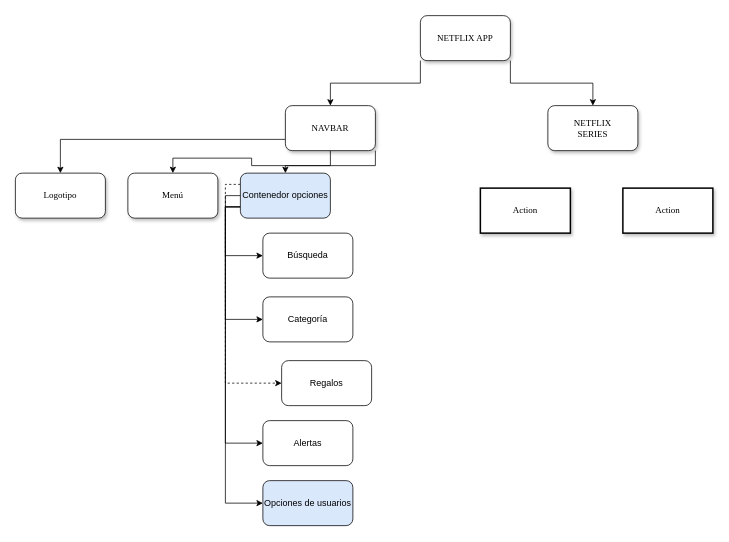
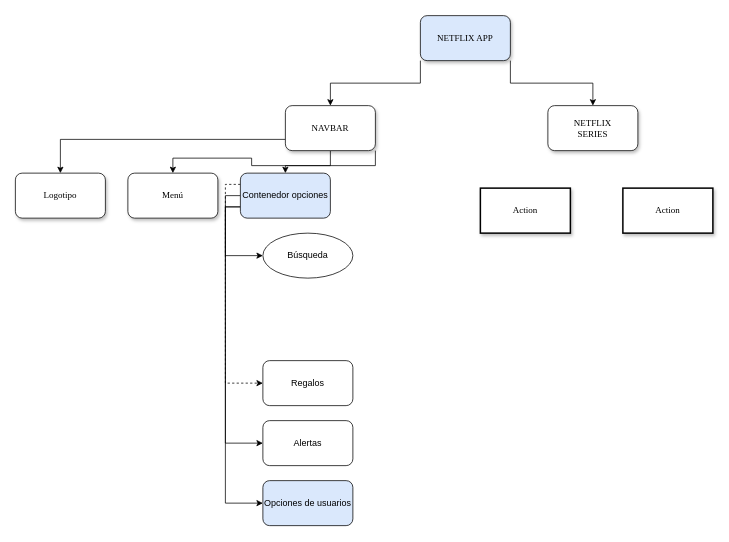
(465, 38) -> (465, 38)
(308, 255) -> (308, 255)
(243, 319) -> none
(308, 319) -> none
(327, 383) -> (308, 383)
